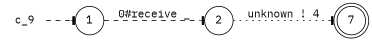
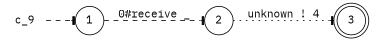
(351, 21) -> (351, 21)
